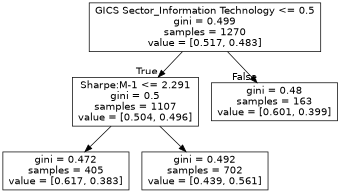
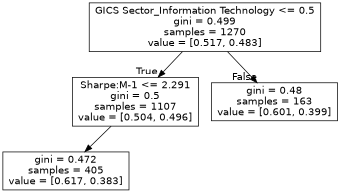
(205, 171) -> none
